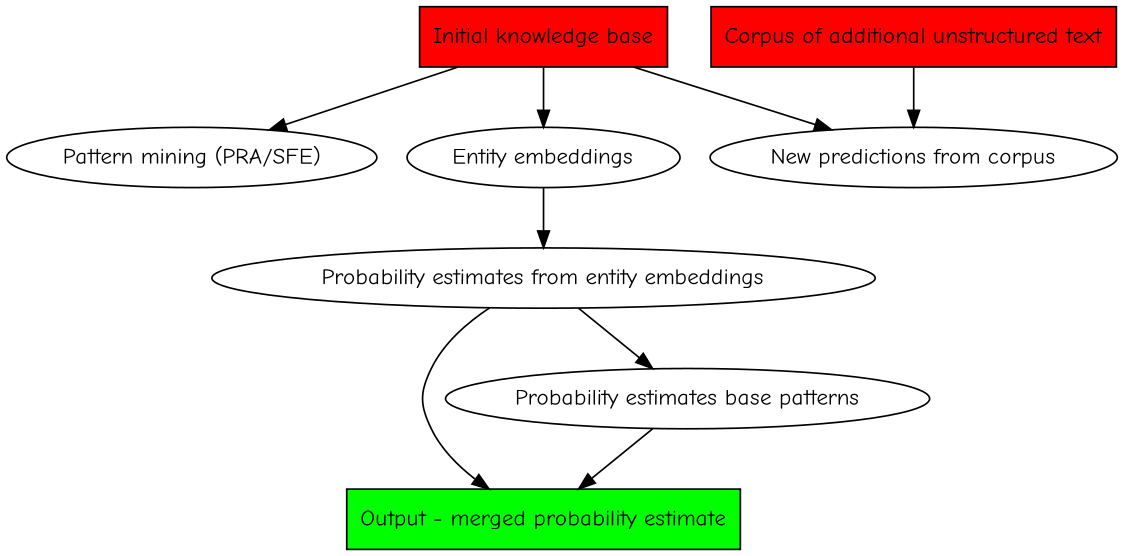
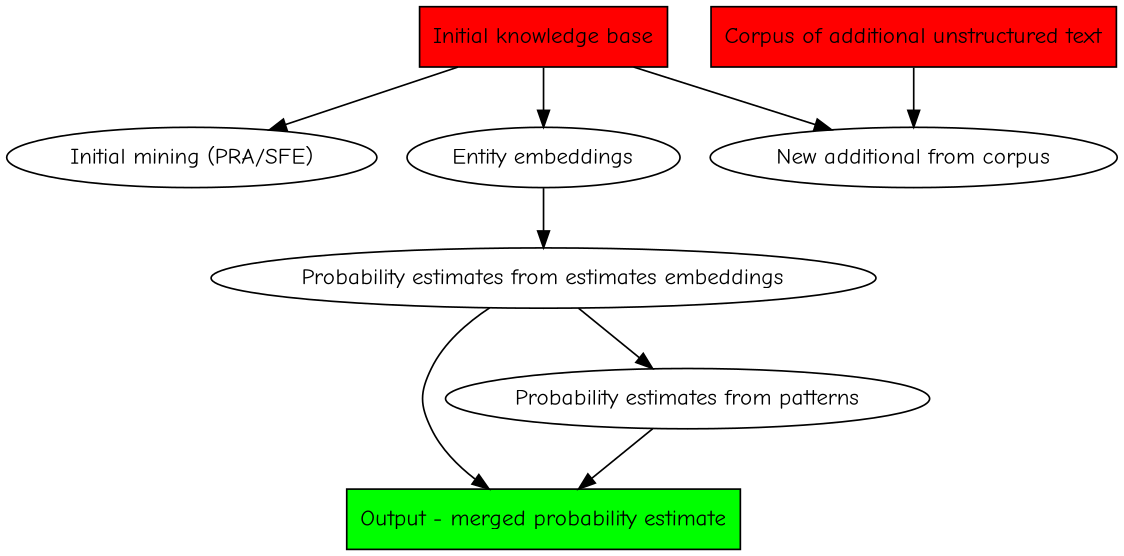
(192, 157) -> (192, 157)
(914, 157) -> (914, 157)
(544, 278) -> (544, 278)
(688, 399) -> (688, 399)
